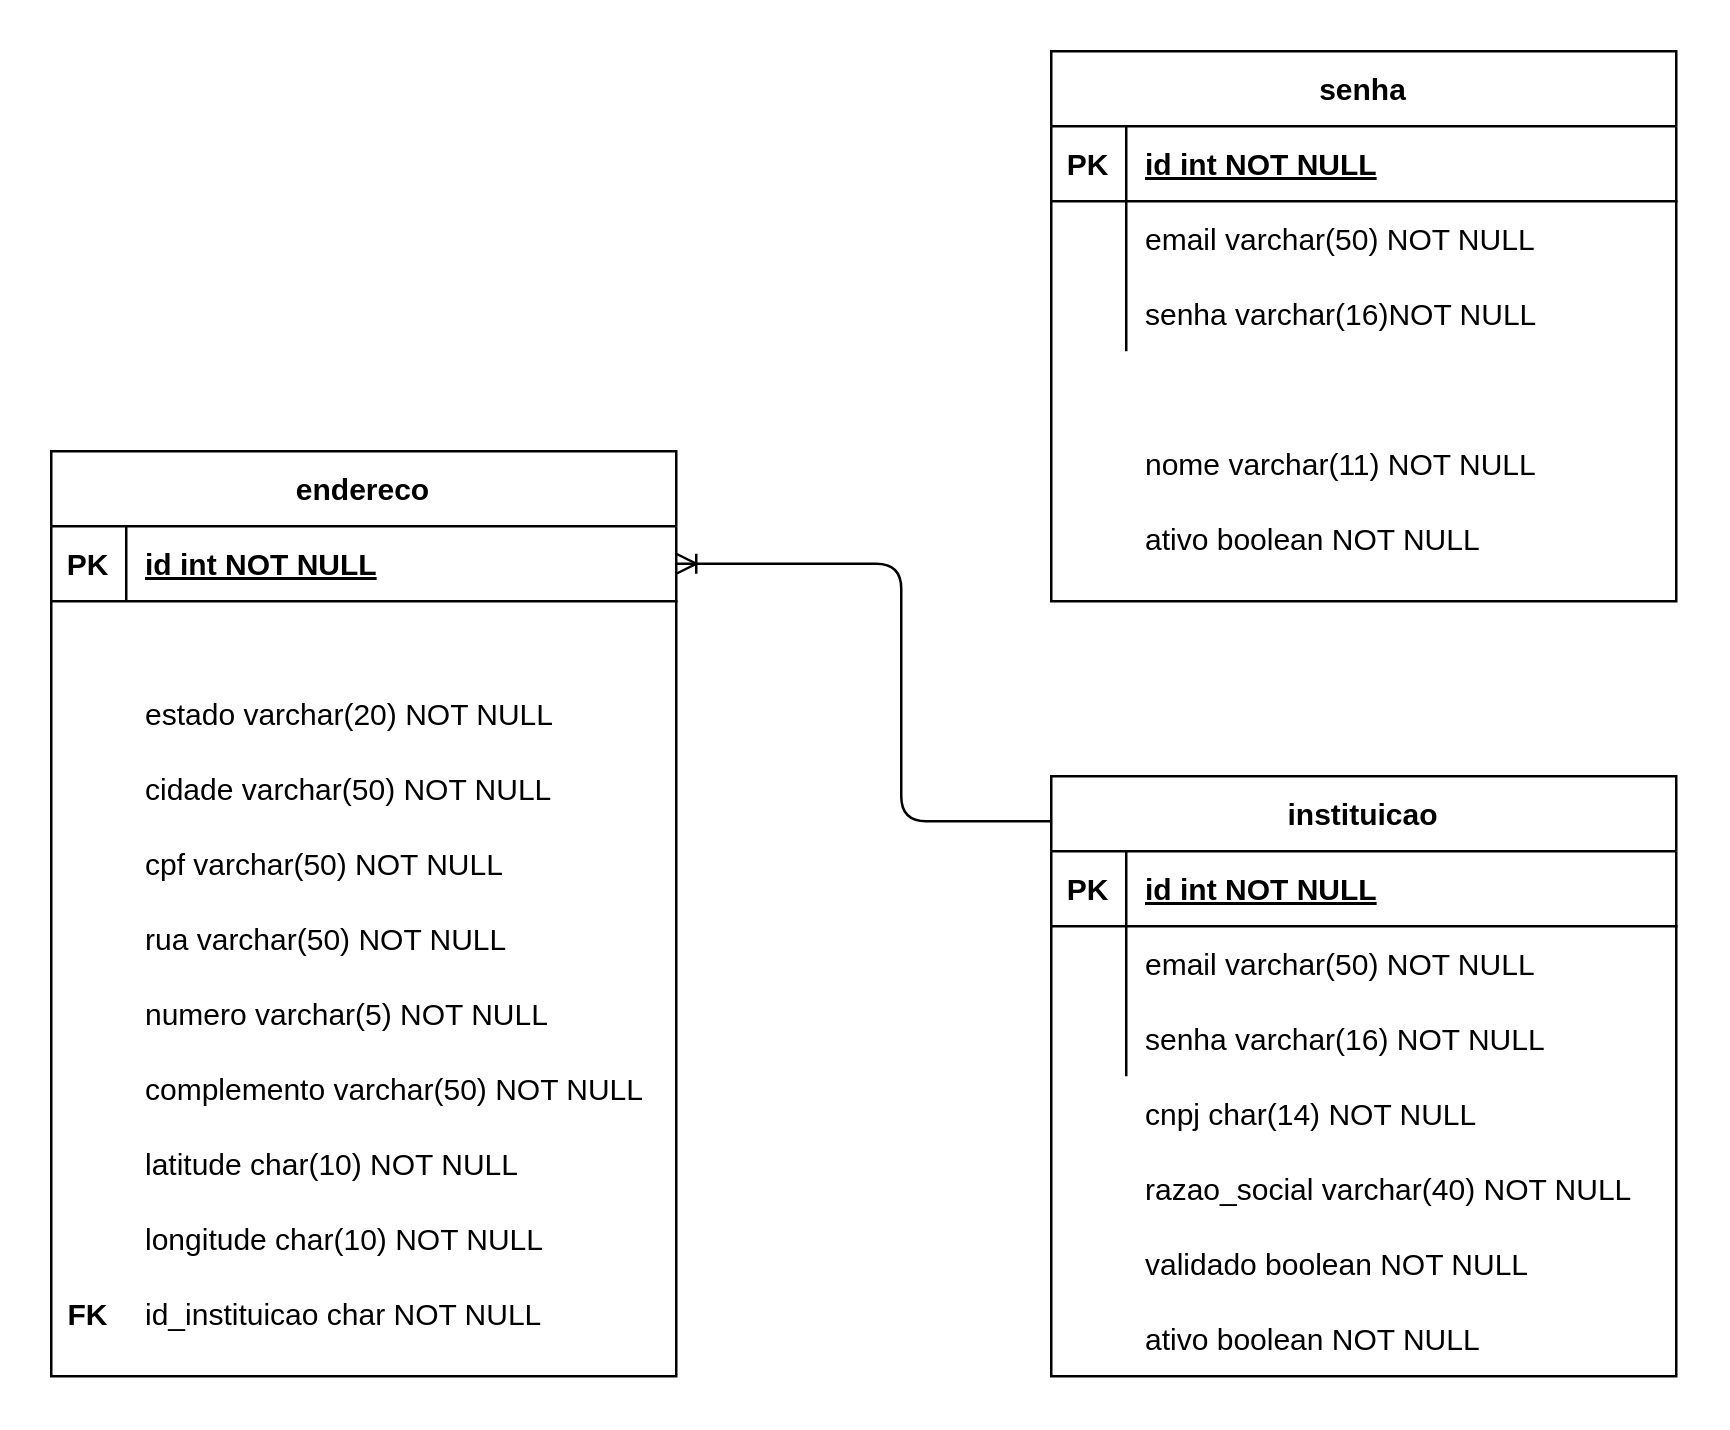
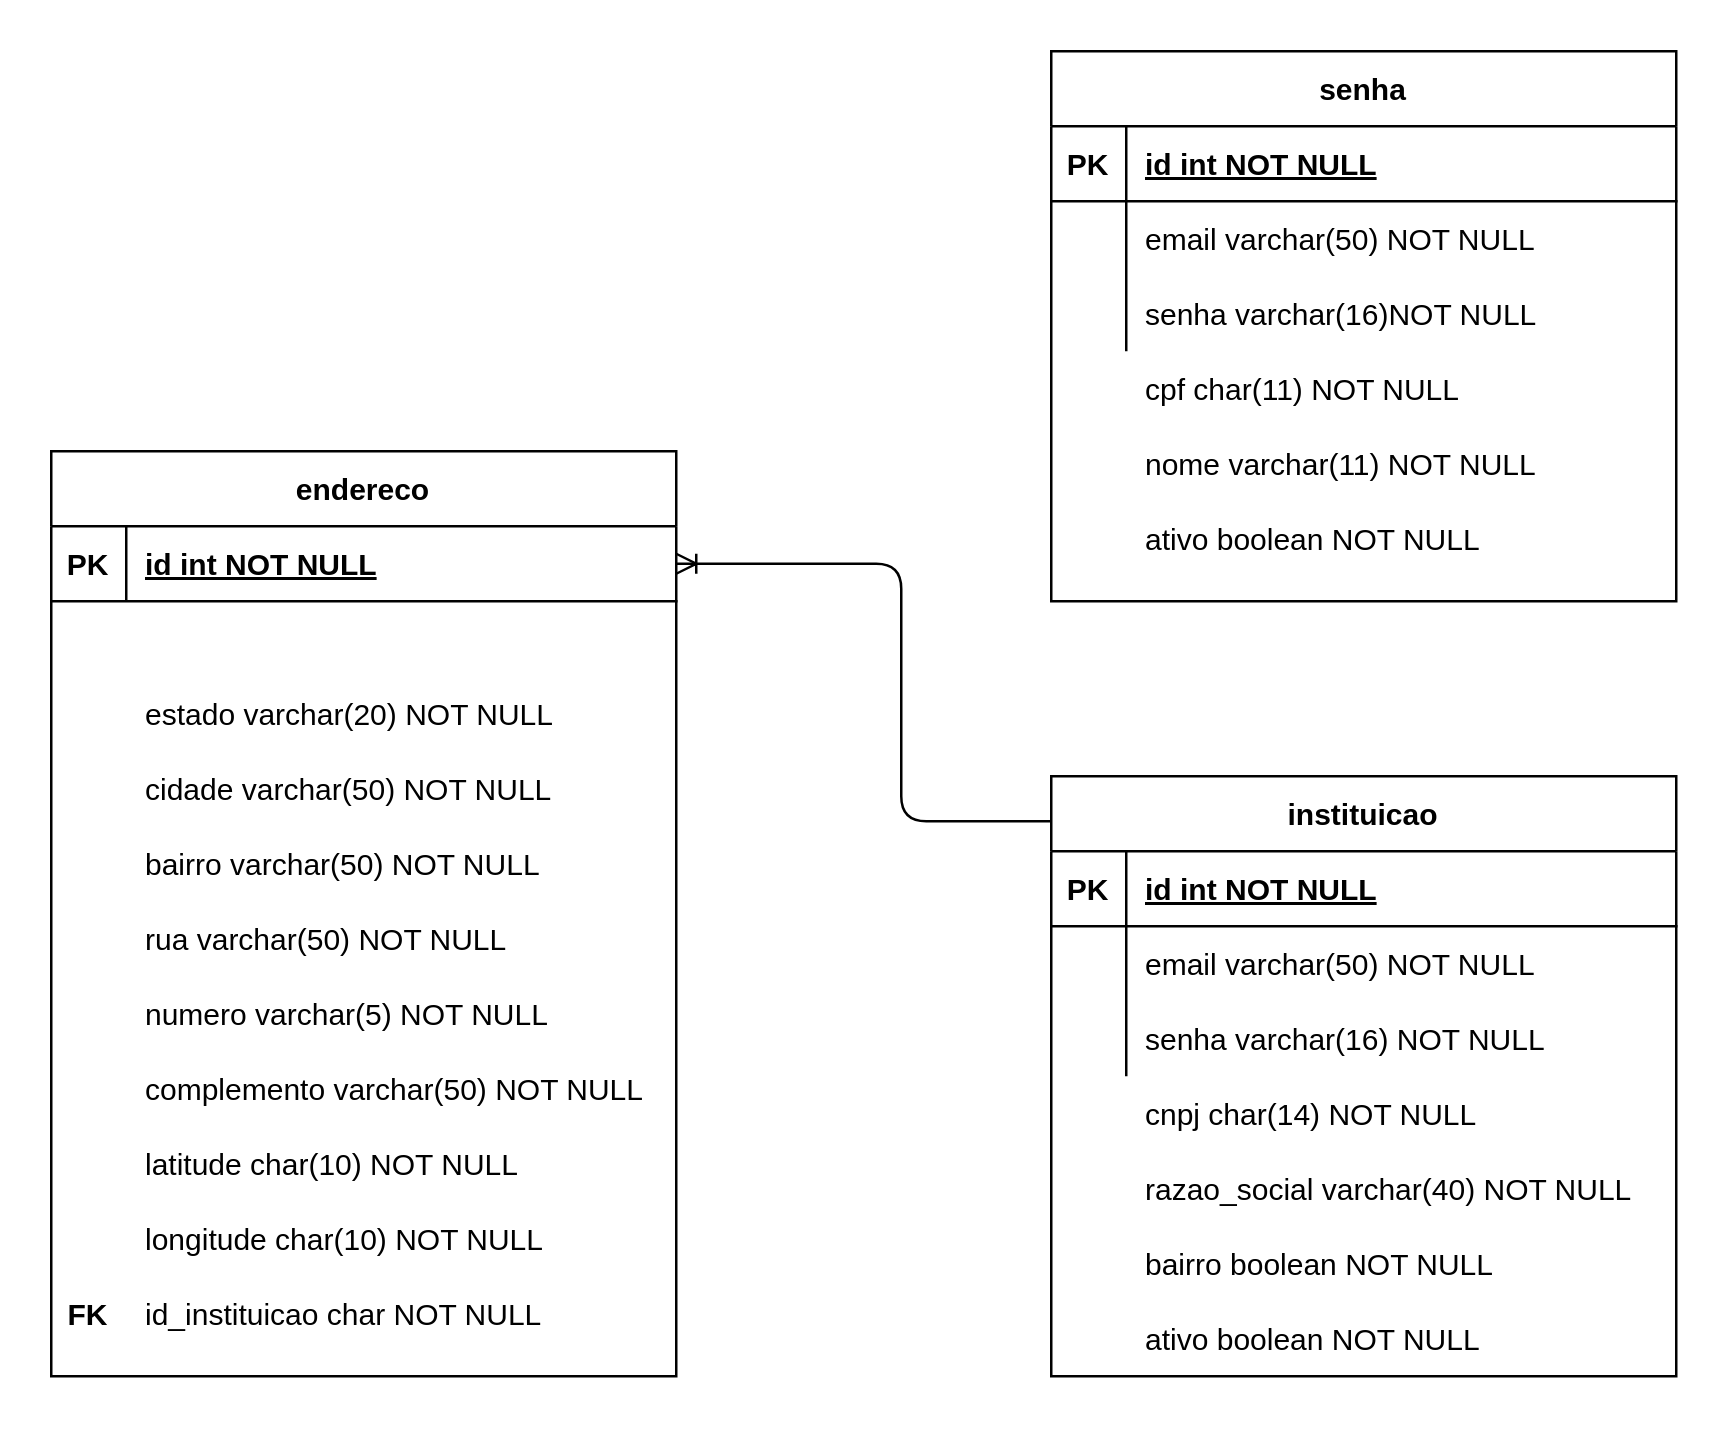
none -> (1401, 389)
(335, 865) -> (356, 865)
(1332, 1265) -> (1319, 1265)
